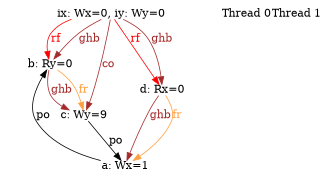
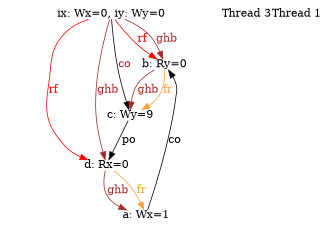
(246, 14) -> (246, 14)
(101, 61) -> (116, 61)
(43, 115) -> (175, 140)
(102, 138) -> (120, 137)
